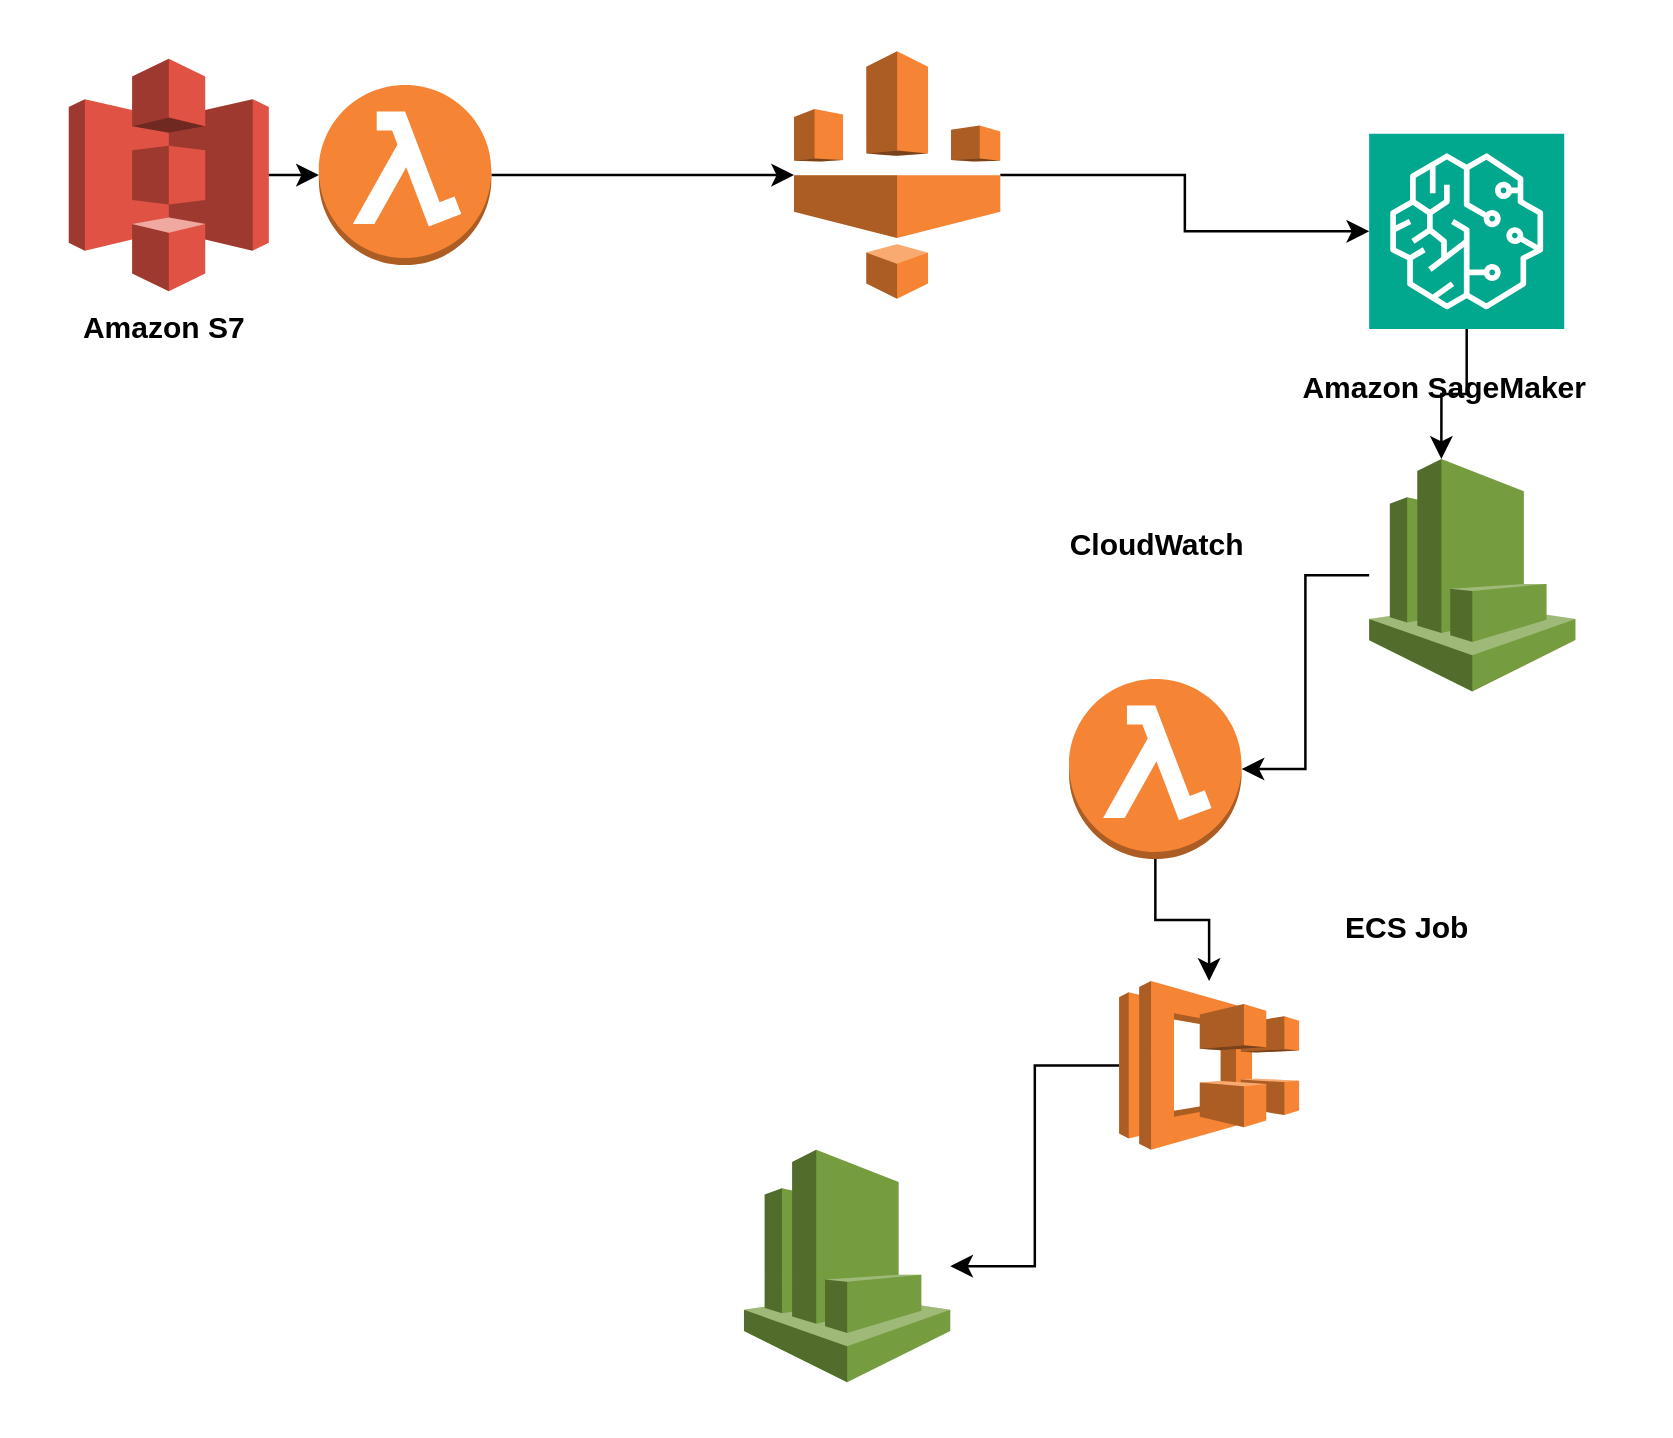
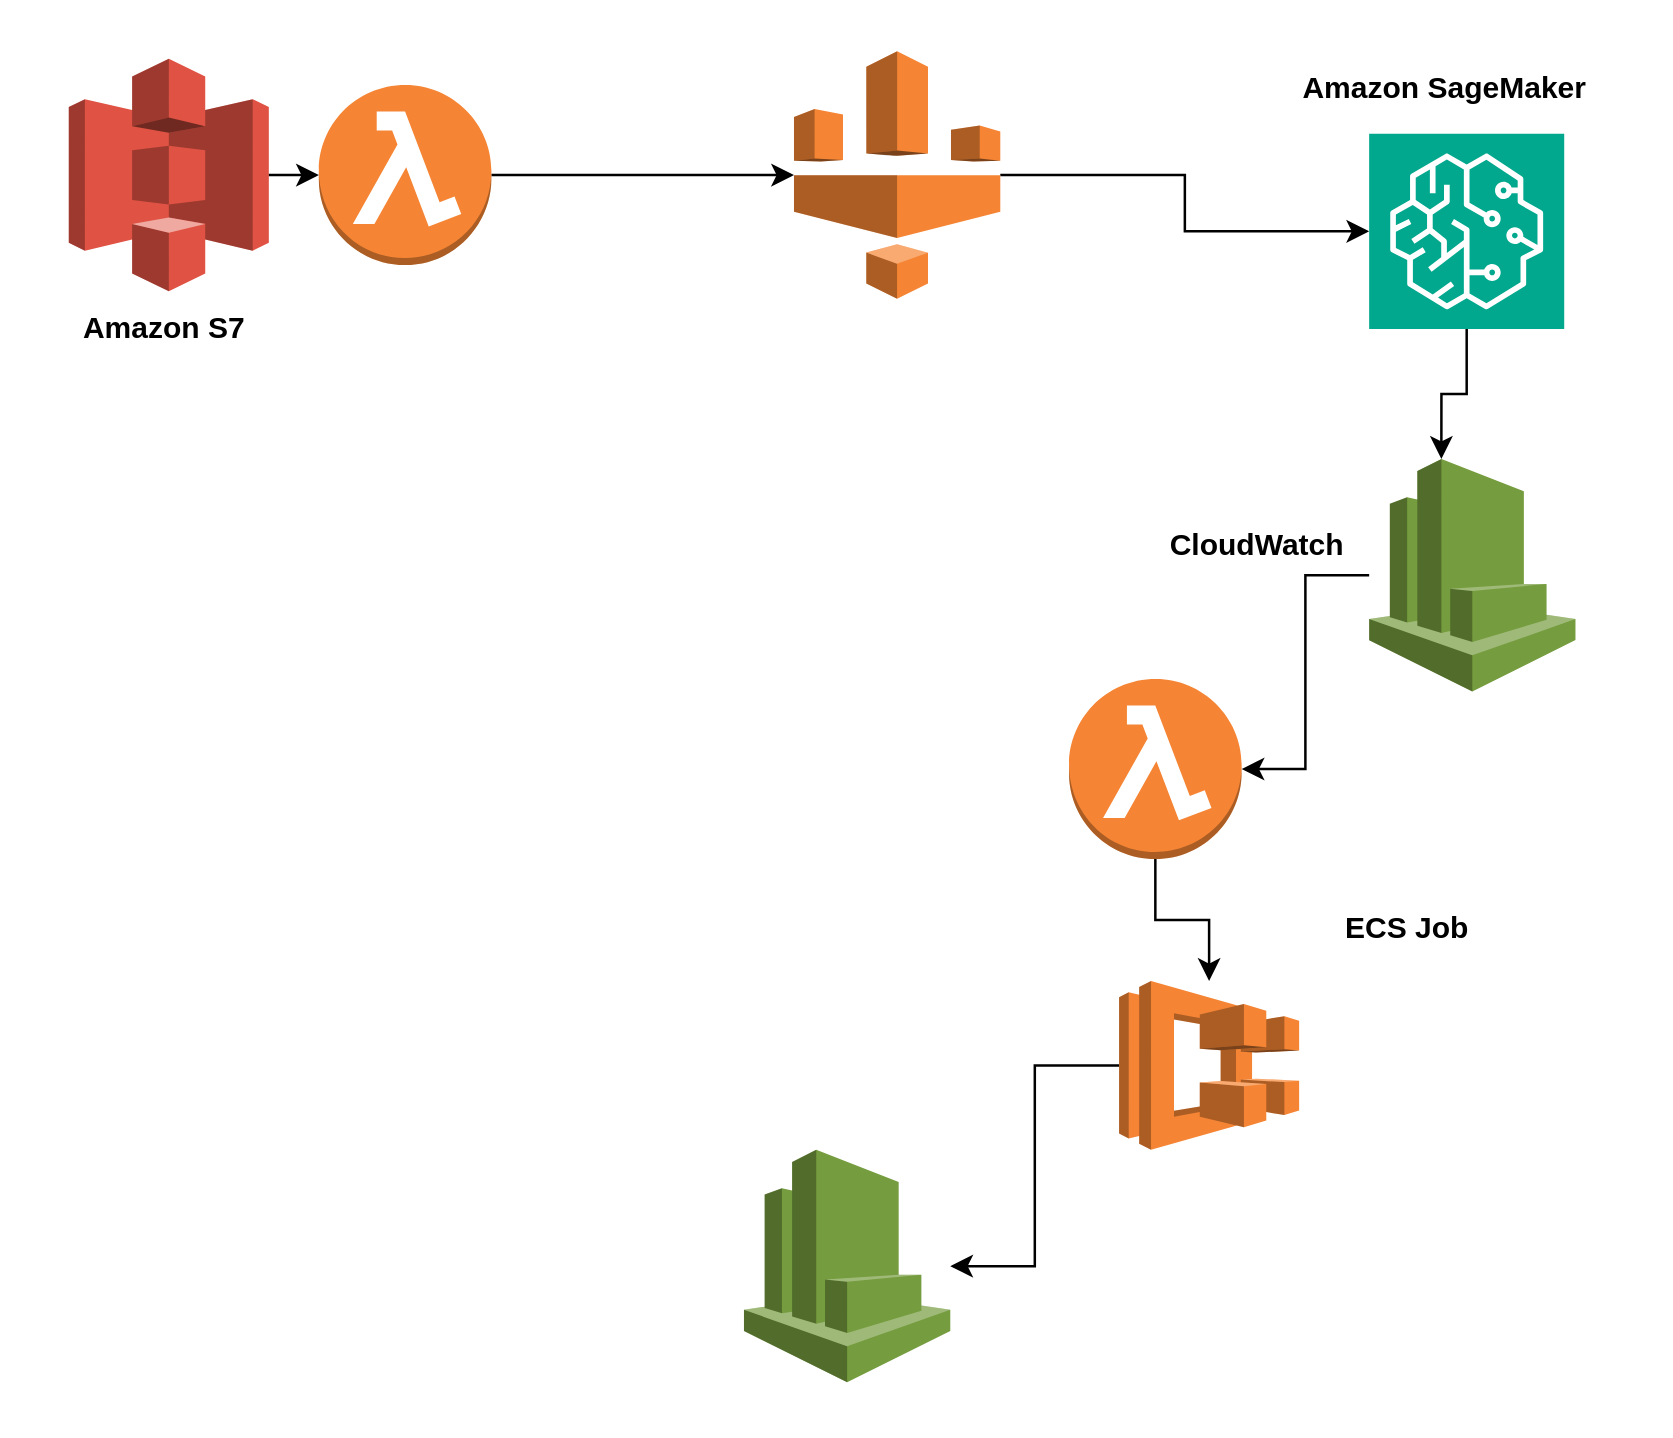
(1444, 389) -> (1444, 89)
(1156, 546) -> (1256, 546)
